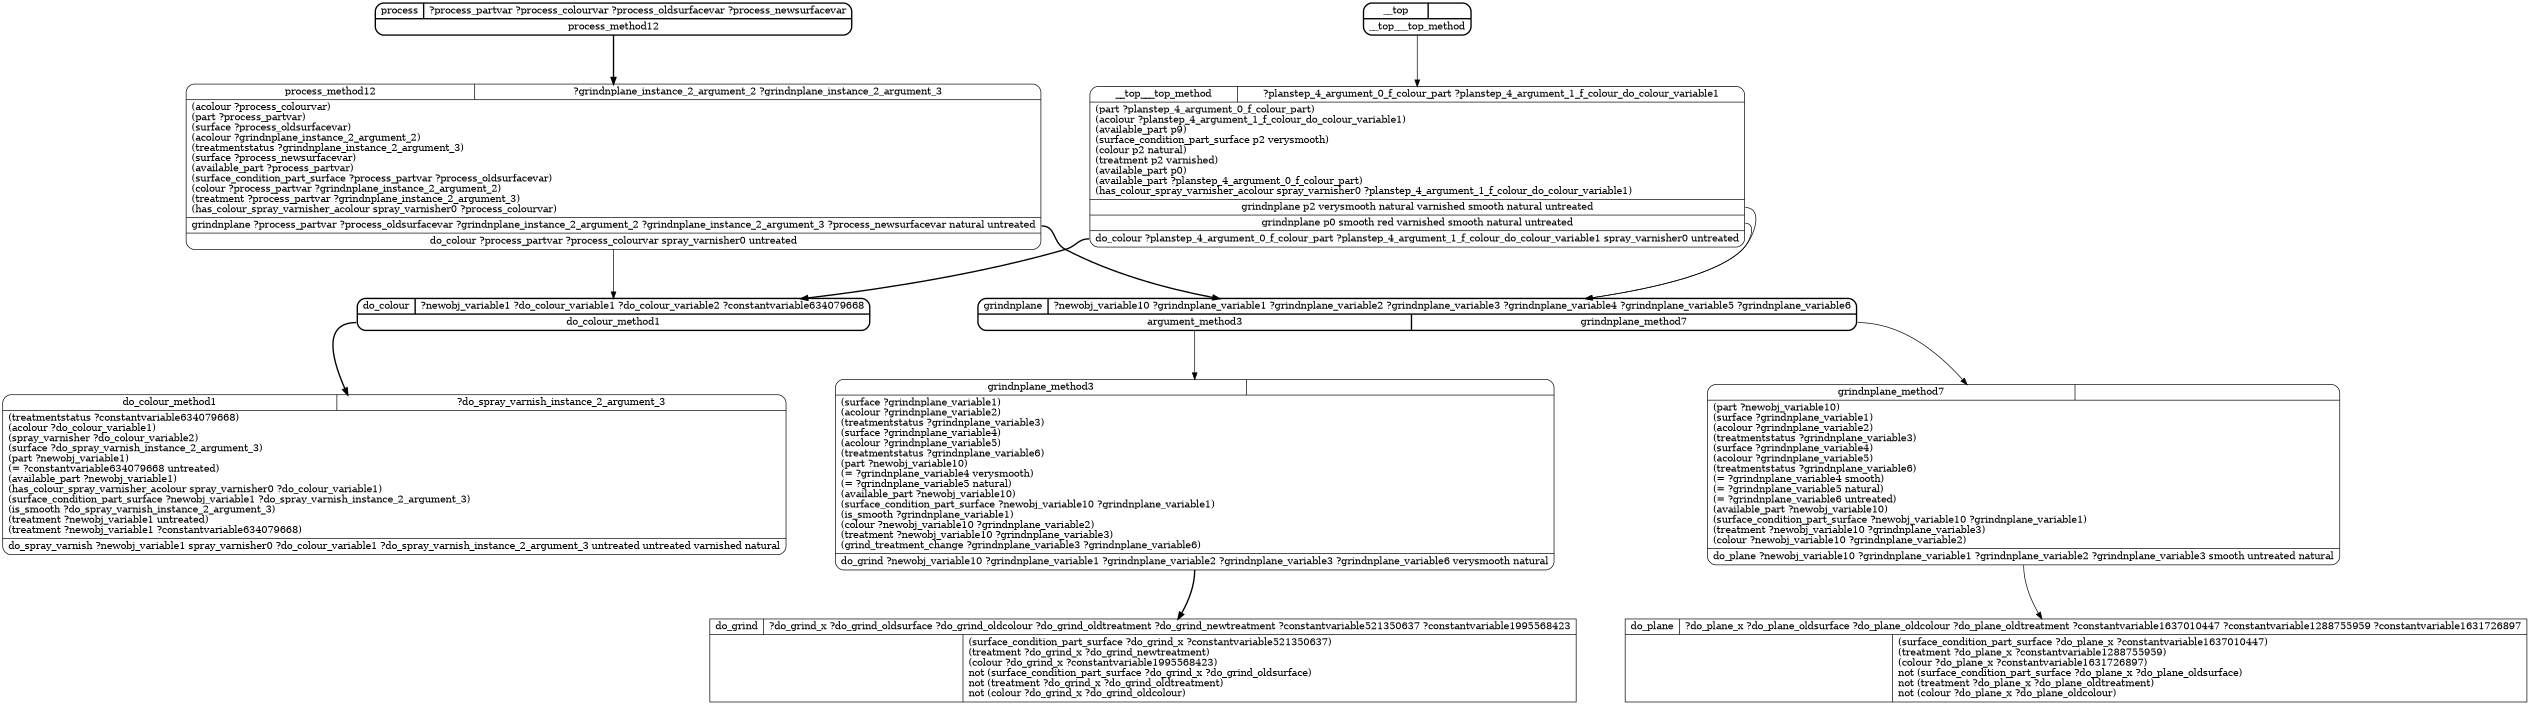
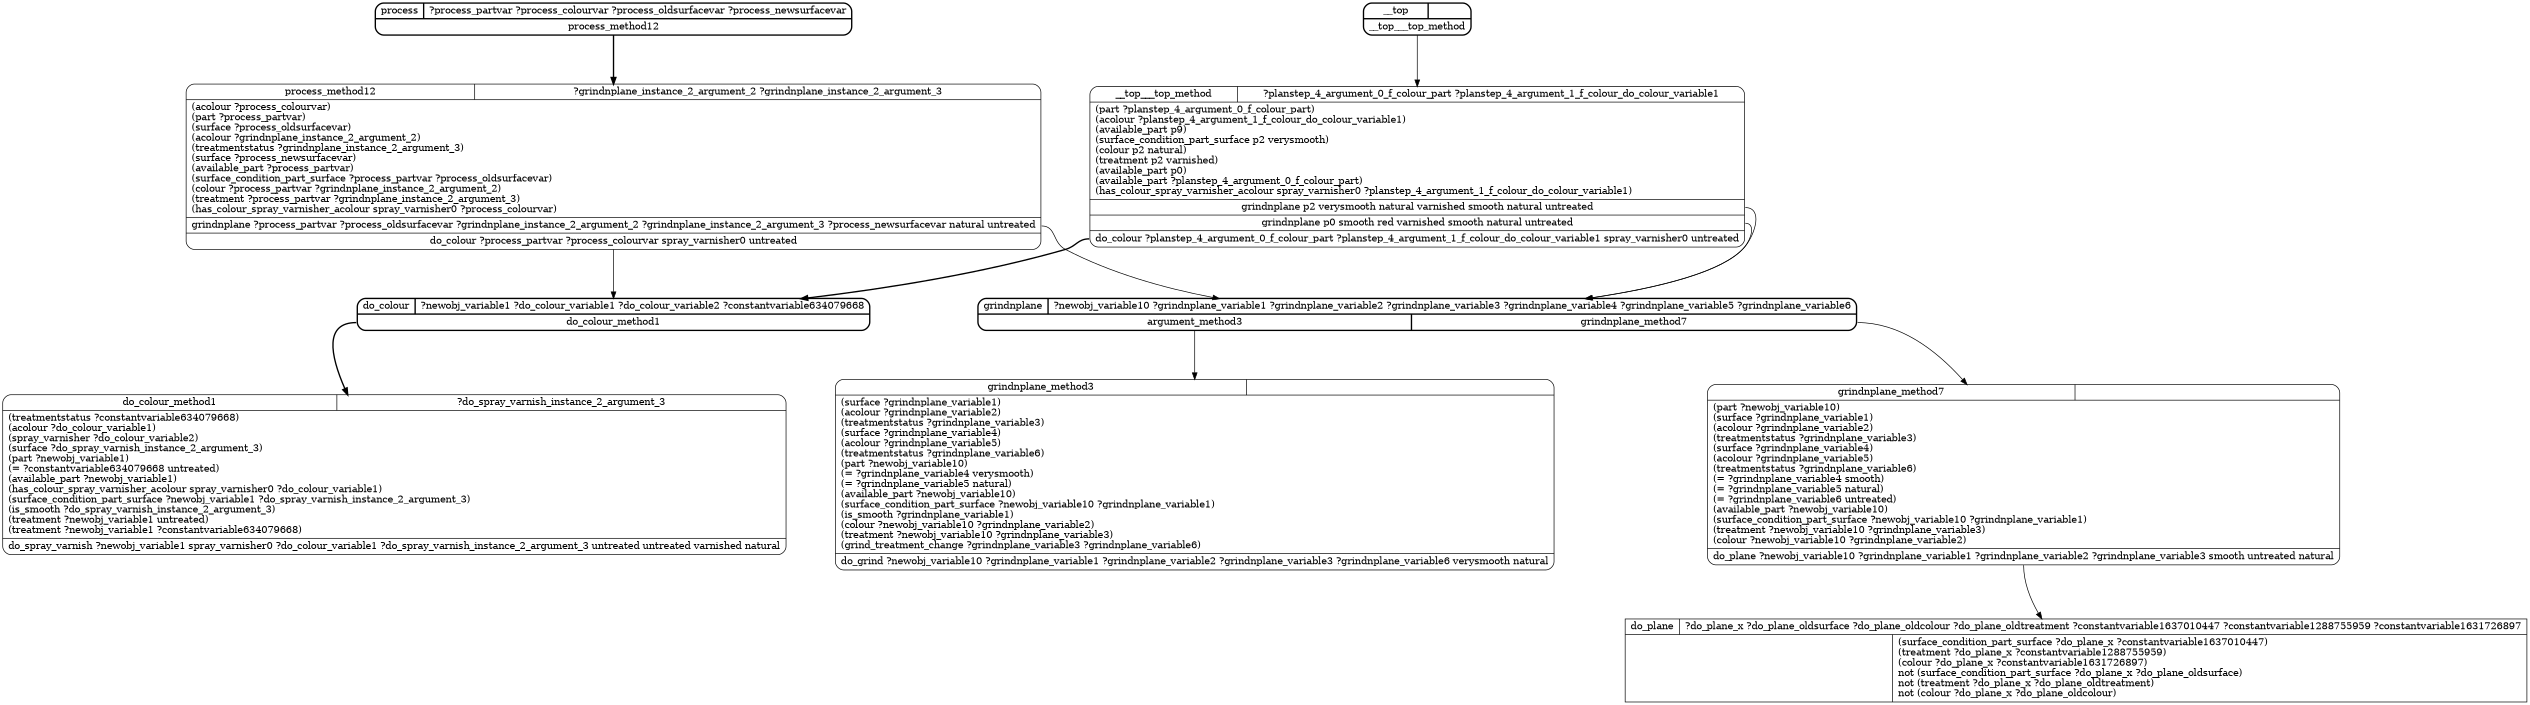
(1121, 273) -> (1121, 273)
(1143, 660) -> none
